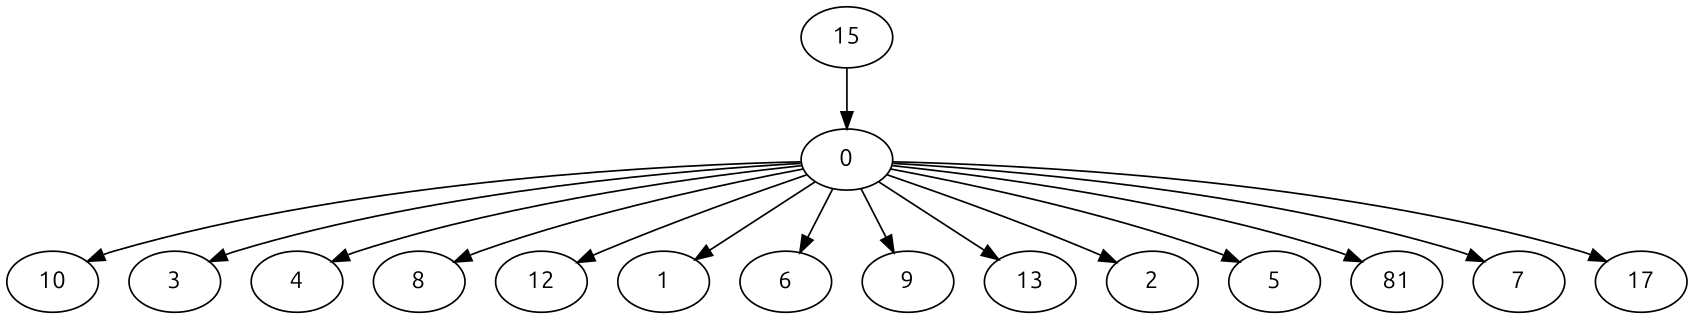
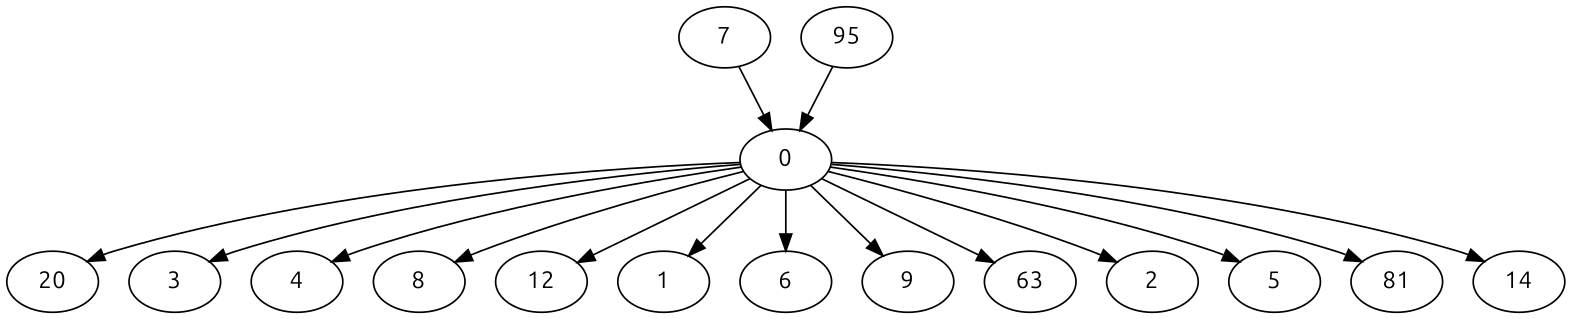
(847, 37) -> (847, 37)
(1183, 193) -> (751, 91)
(53, 282) -> (53, 282)
(1030, 282) -> (1030, 282)
(1641, 282) -> (1519, 282)
